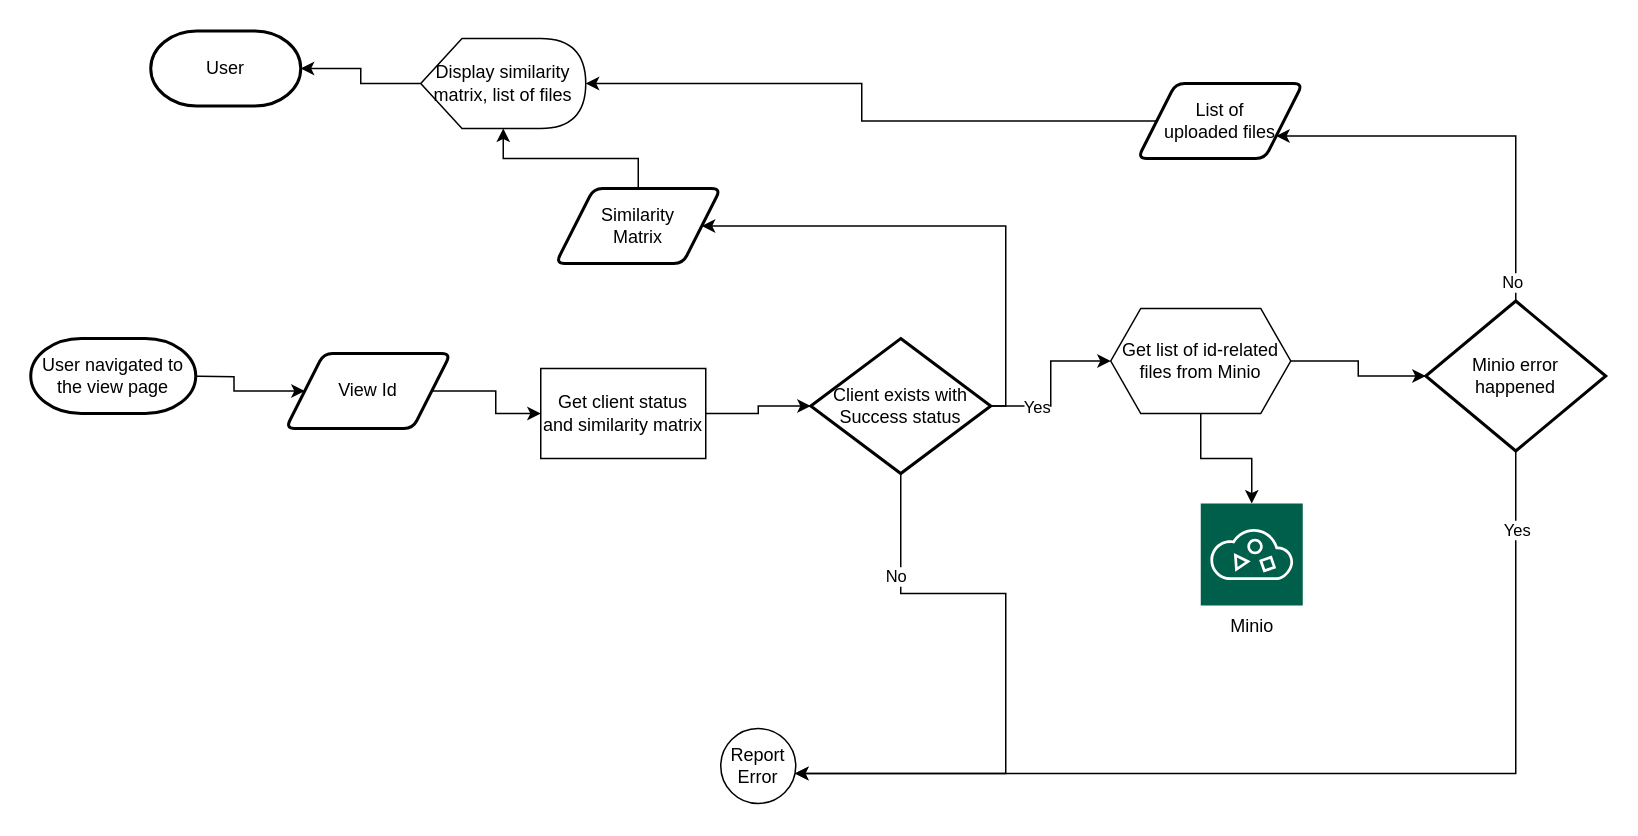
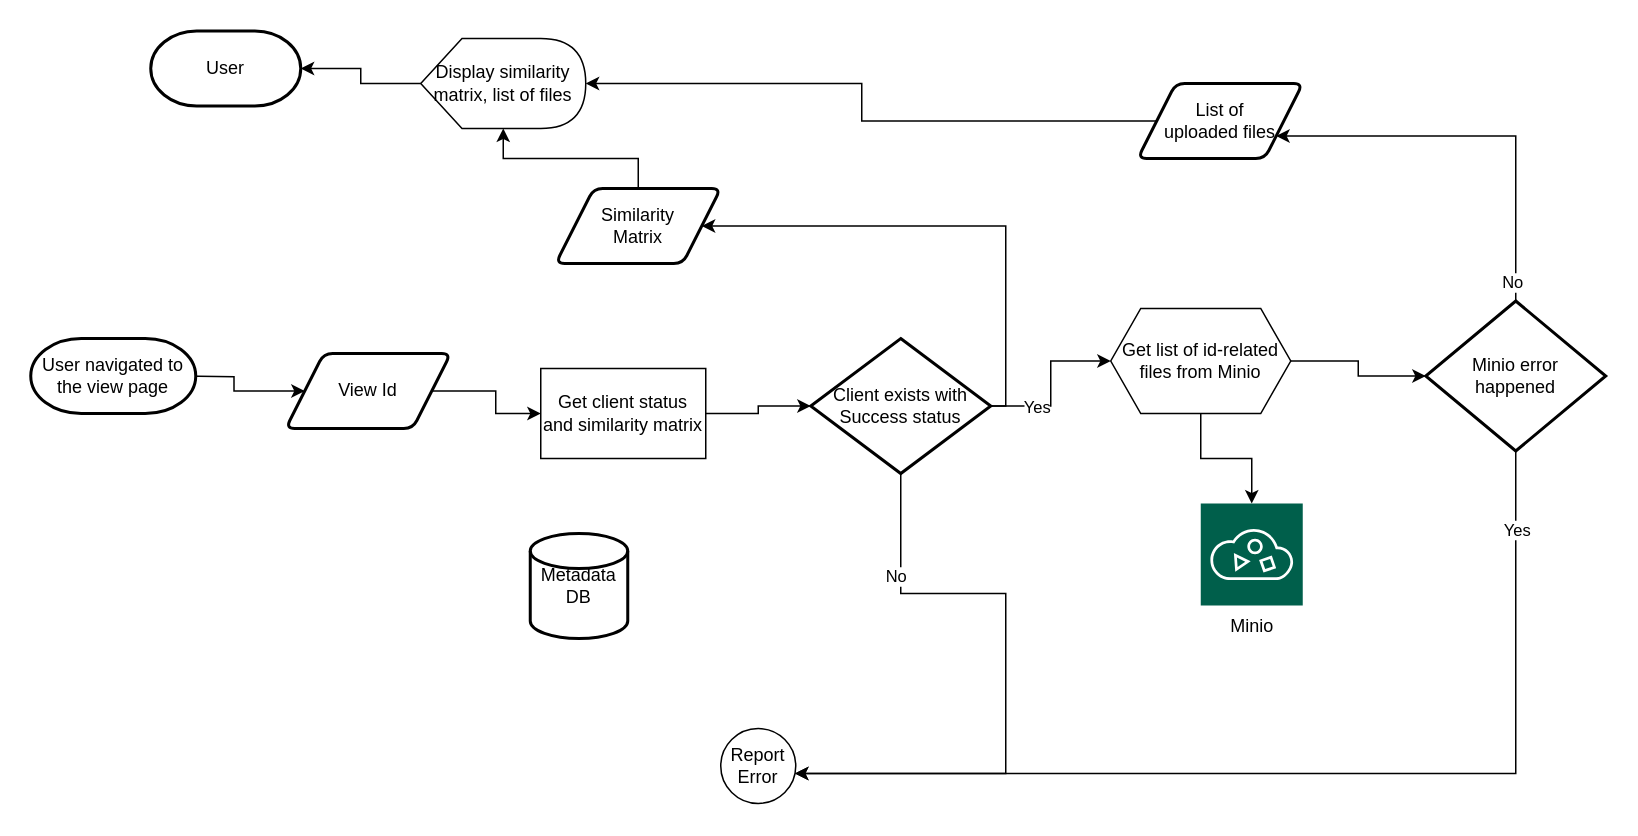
none -> (579, 586)
